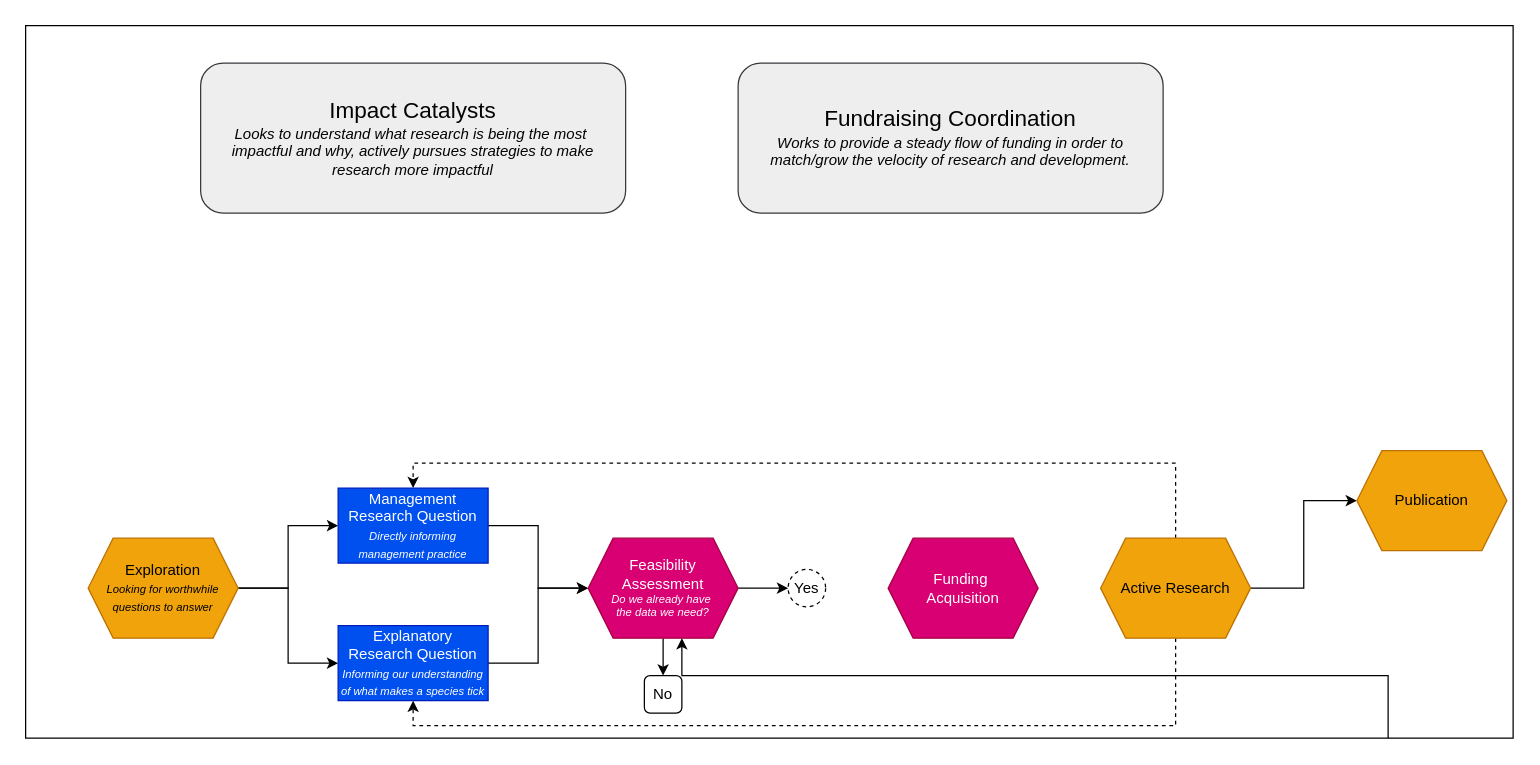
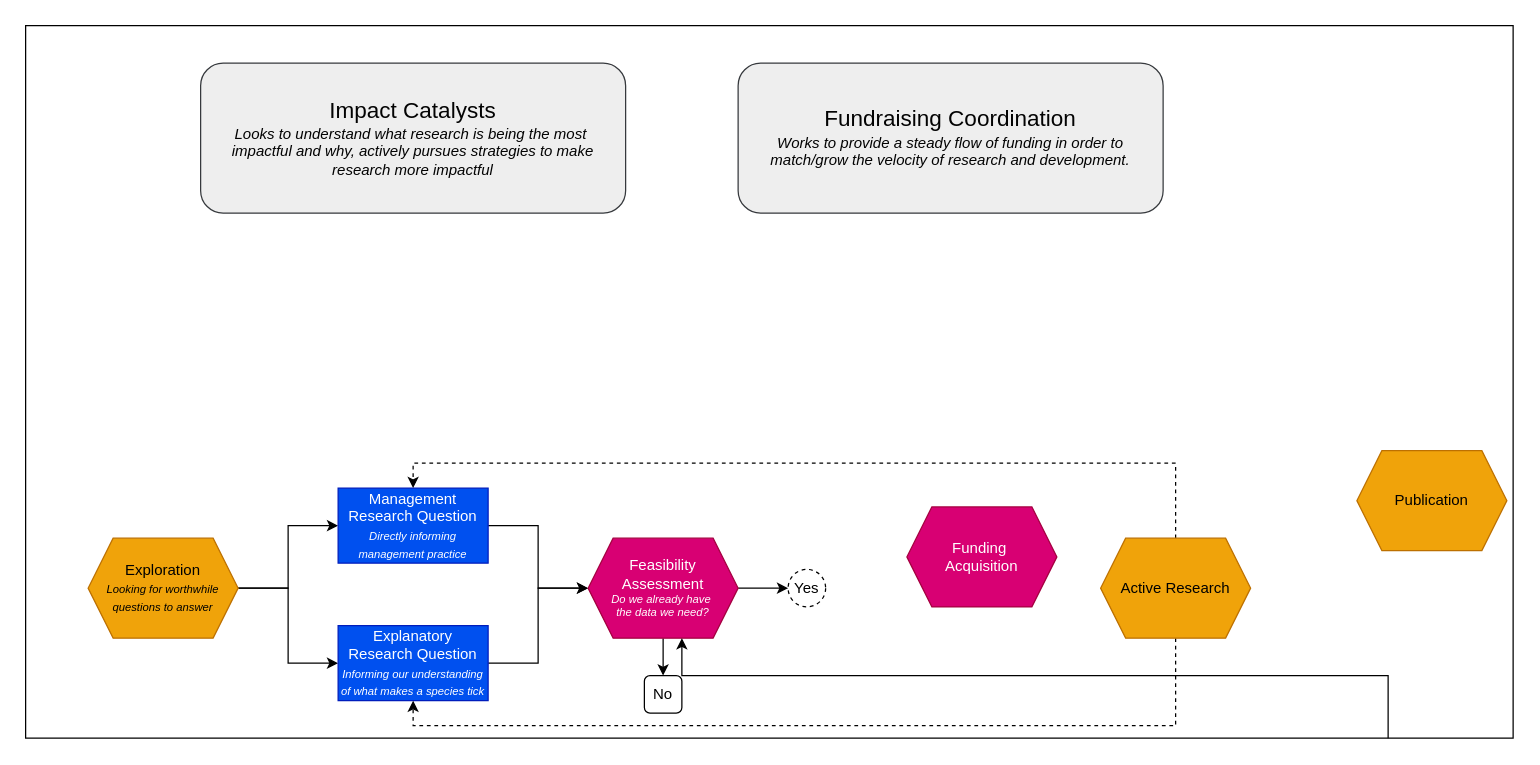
(1304, 549) -> none
(963, 588) -> (982, 557)
